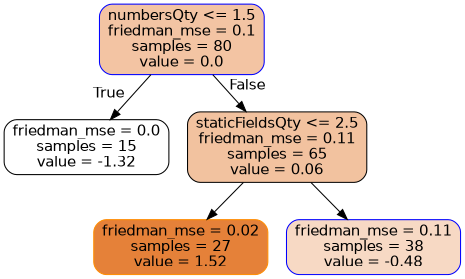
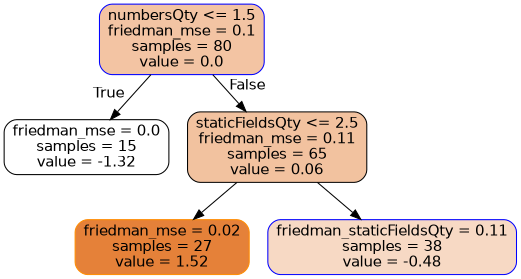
(374, 247) -> (392, 247)
